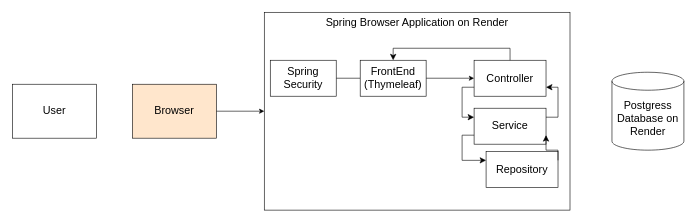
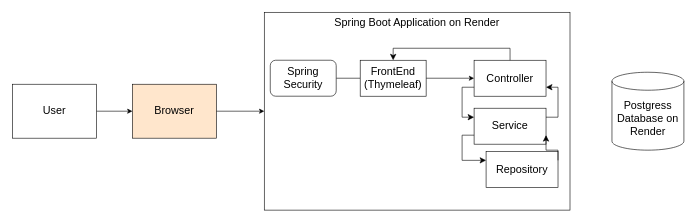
(417, 23) -> (417, 23)
(303, 78) -> (303, 78)
none -> (126, 111)
